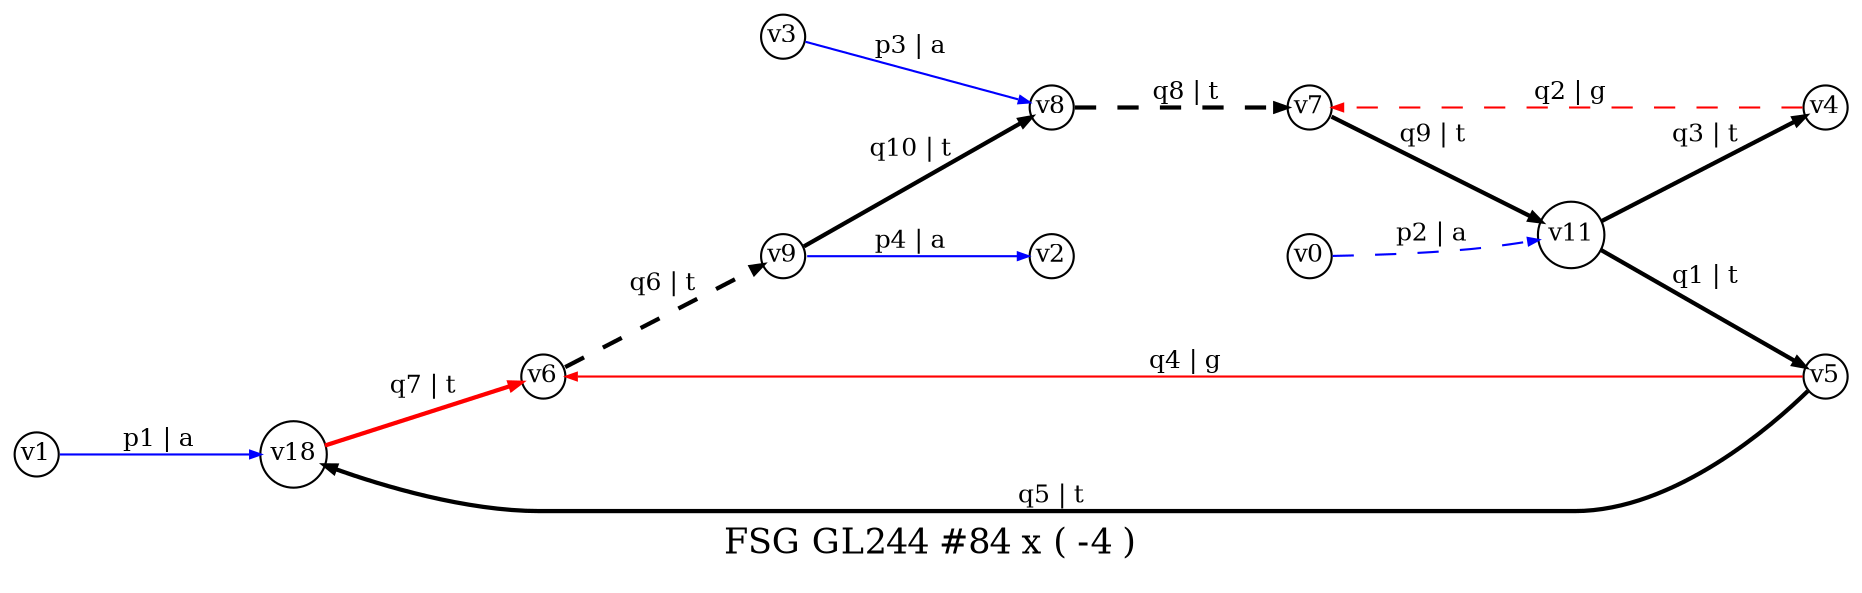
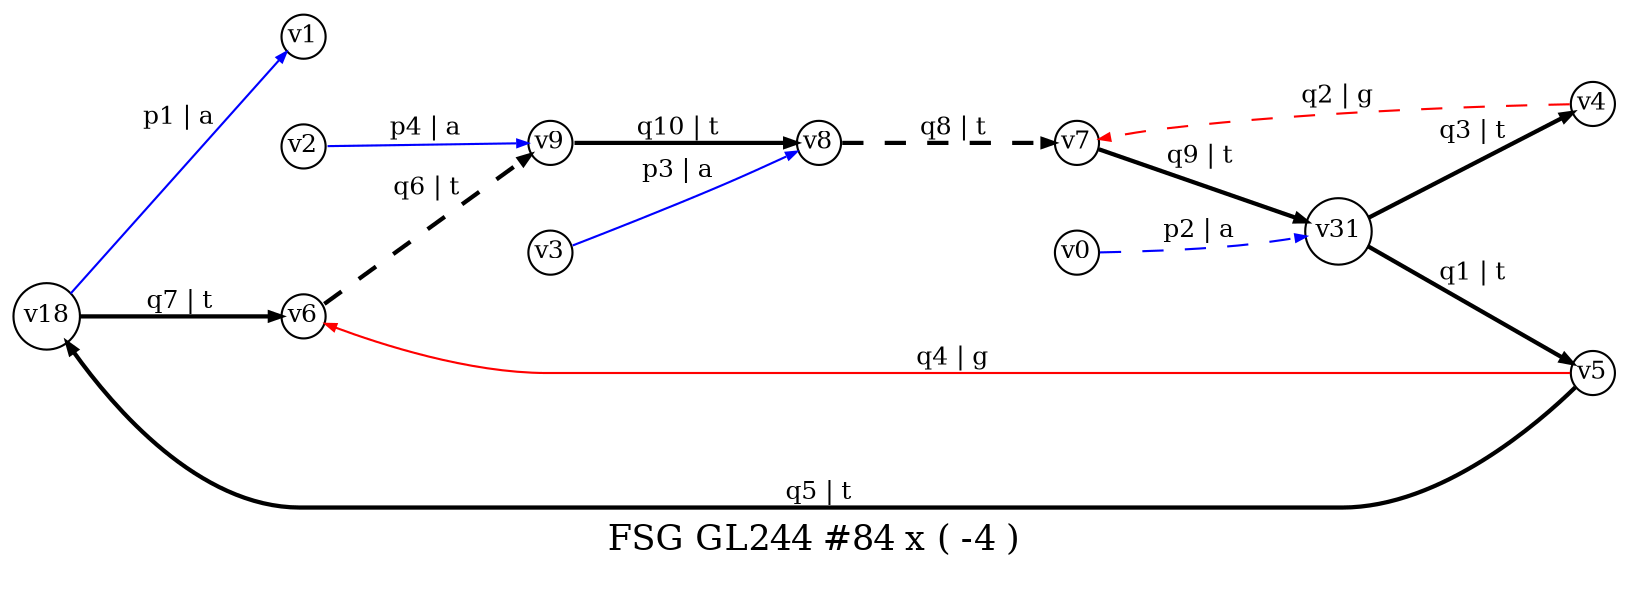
(1571, 235) -> (1338, 231)
(912, 256) -> (422, 145)
(417, 416) -> (175, 316)
(154, 454) -> (175, 177)
